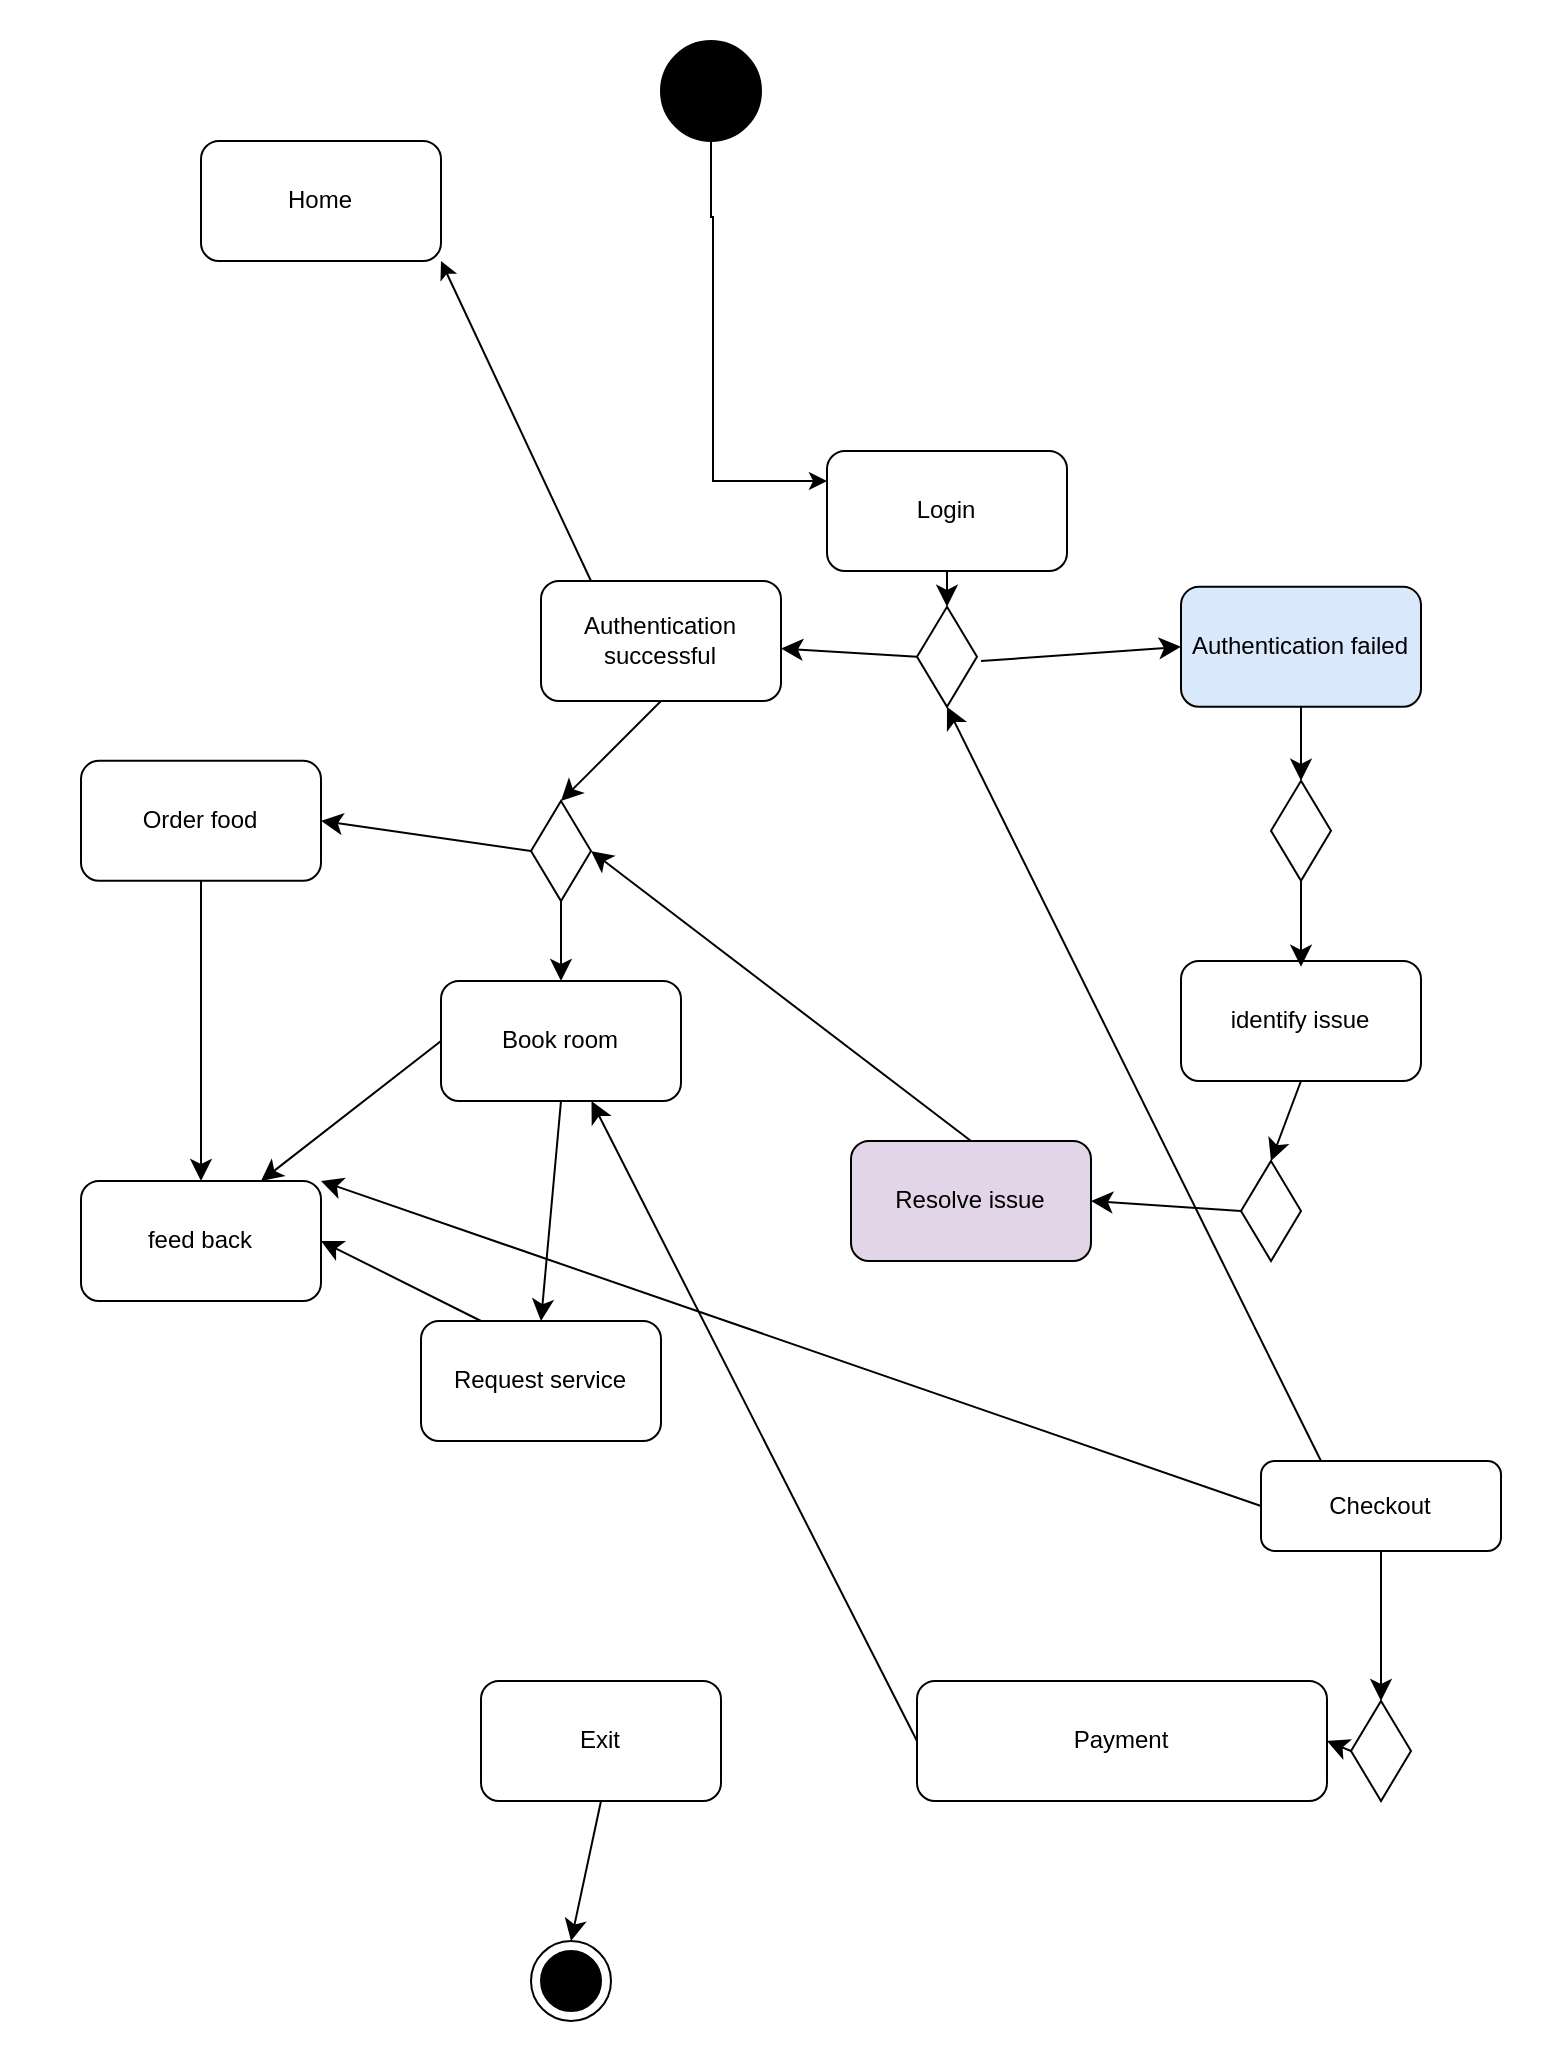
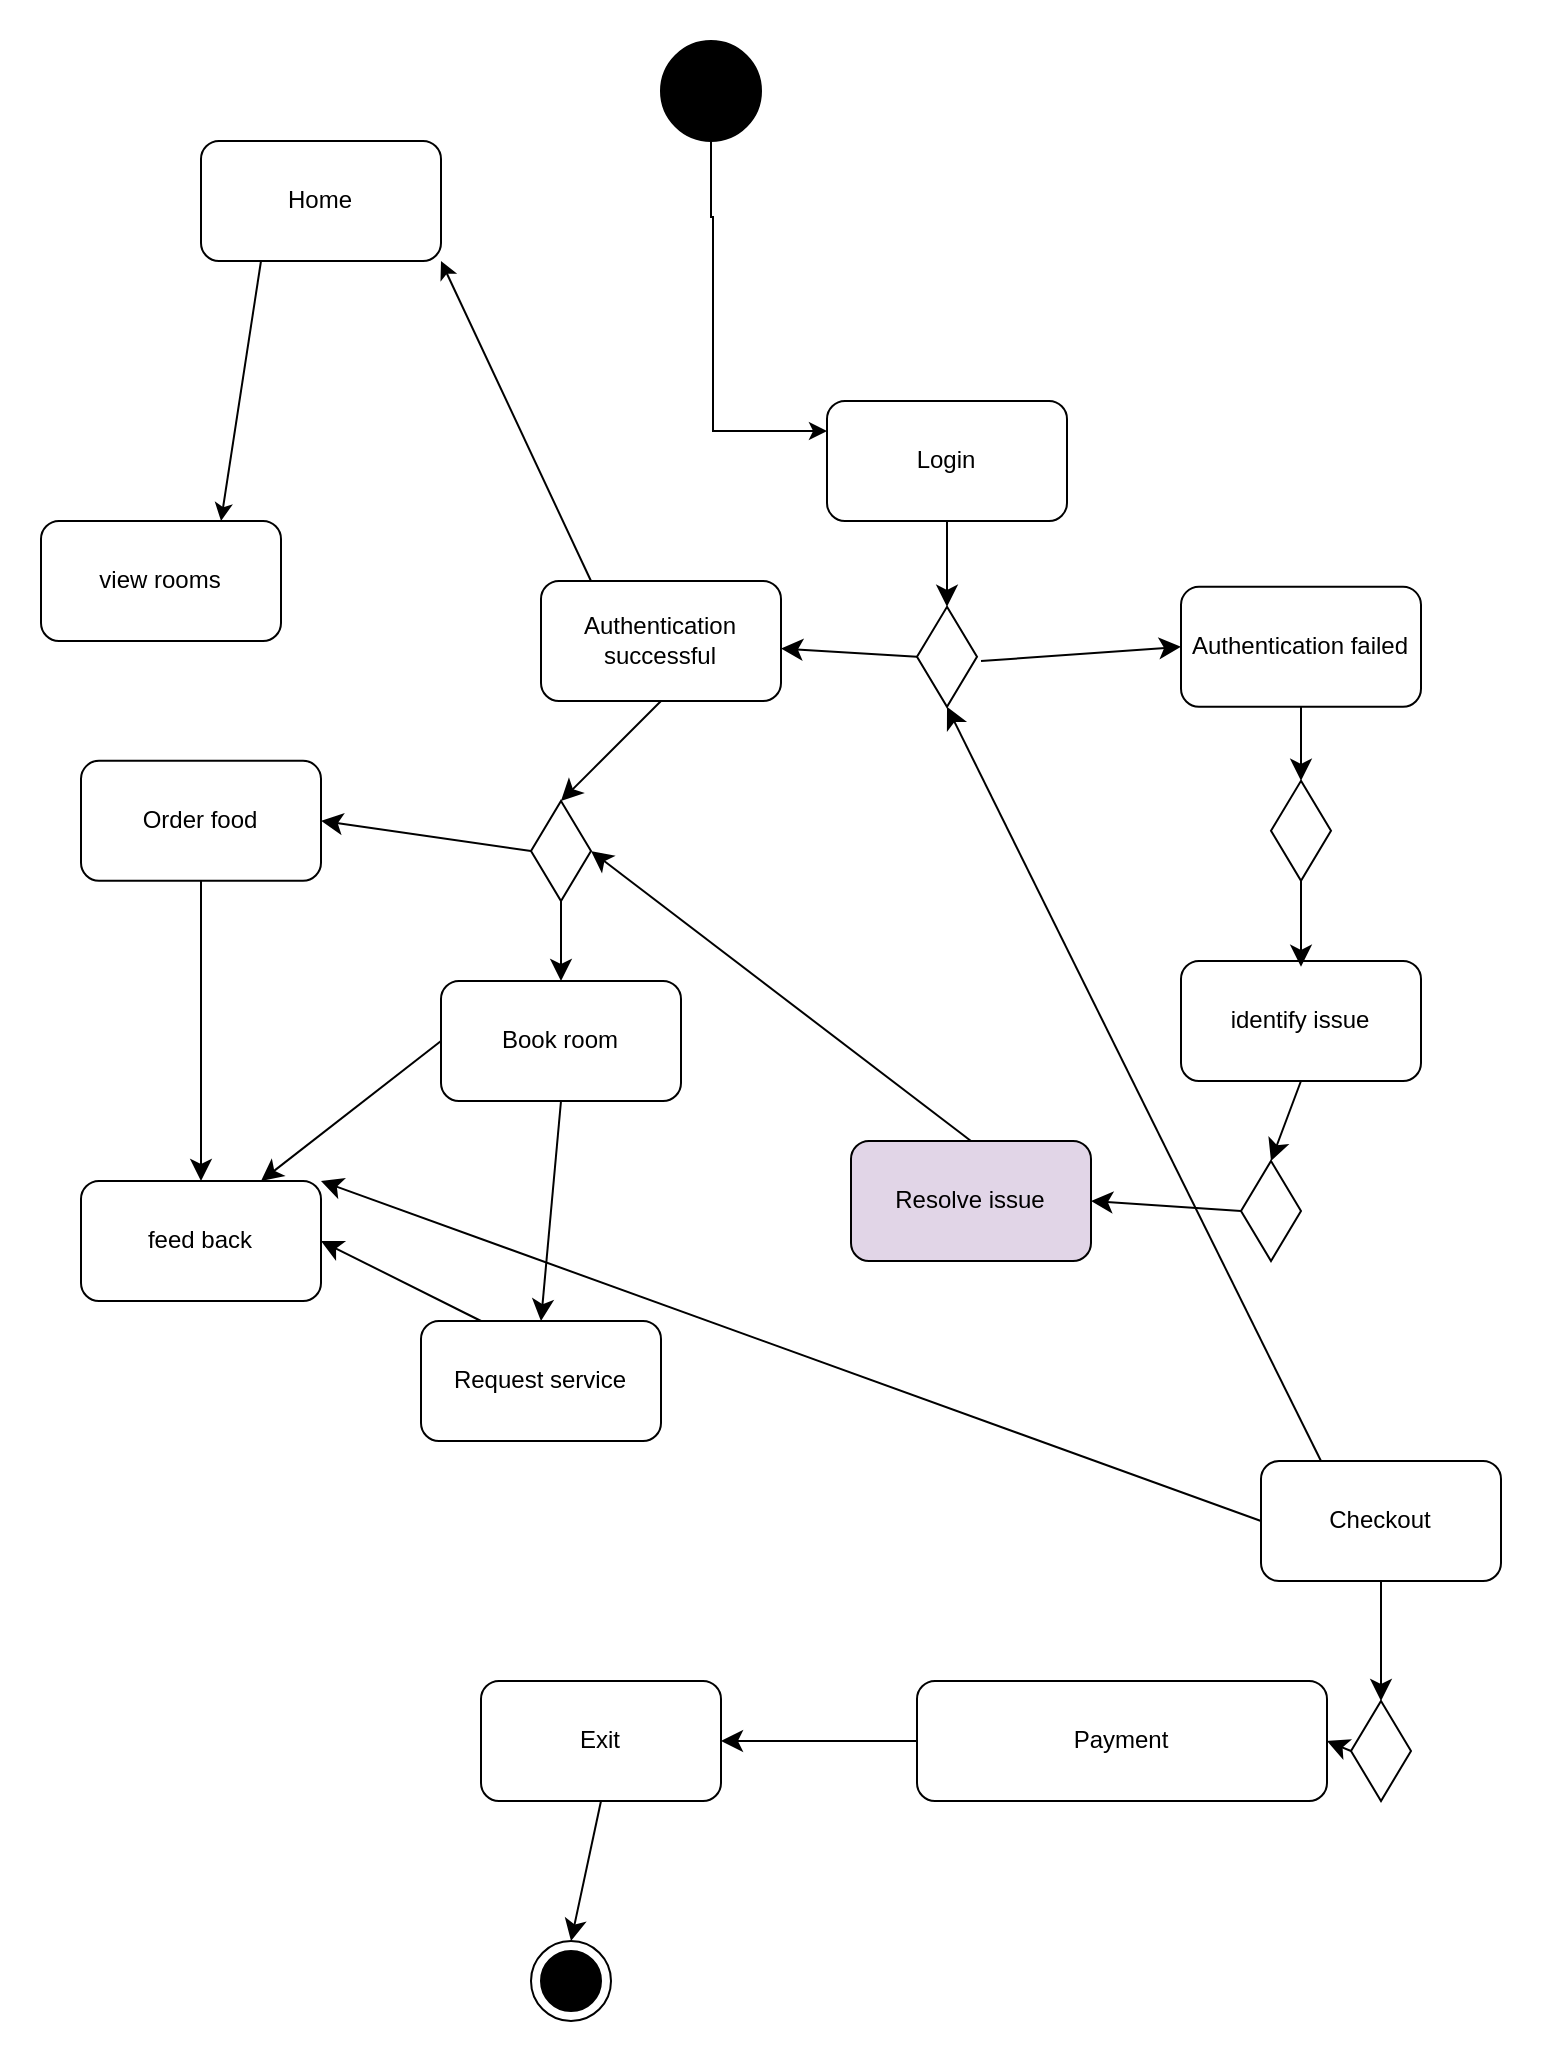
none -> (242, 385)
(947, 511) -> (947, 461)
none -> (161, 581)
(1301, 647) -> (1301, 647)
(1381, 1506) -> (1381, 1521)
(811, 1532) -> (826, 1741)
